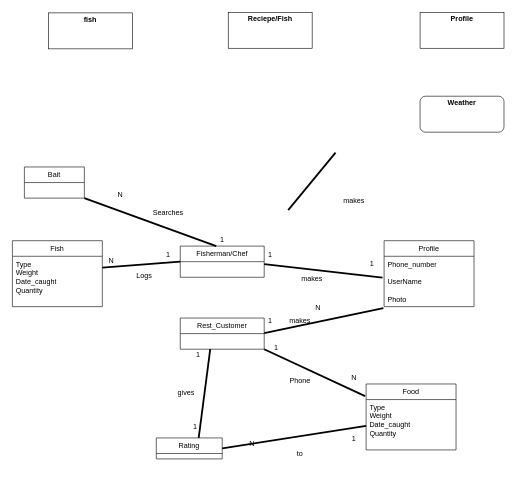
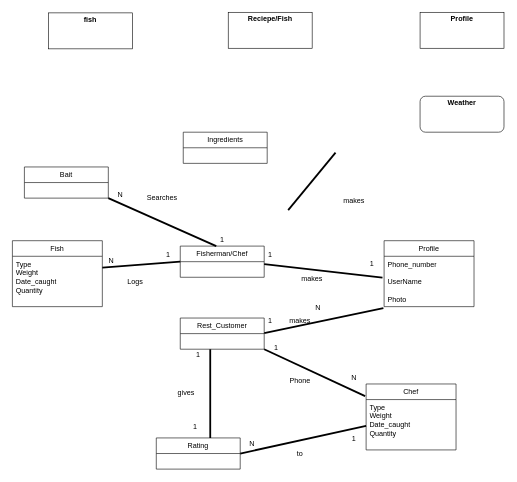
none -> (225, 148)
(54, 183) -> (66, 183)
(168, 213) -> (162, 198)
(144, 276) -> (135, 282)
(411, 392) -> (411, 392)
(189, 449) -> (198, 454)
